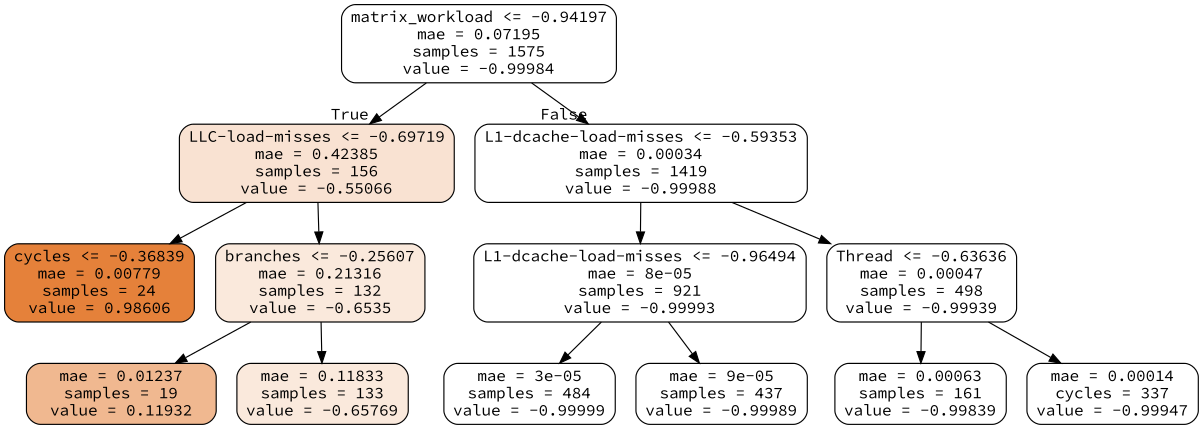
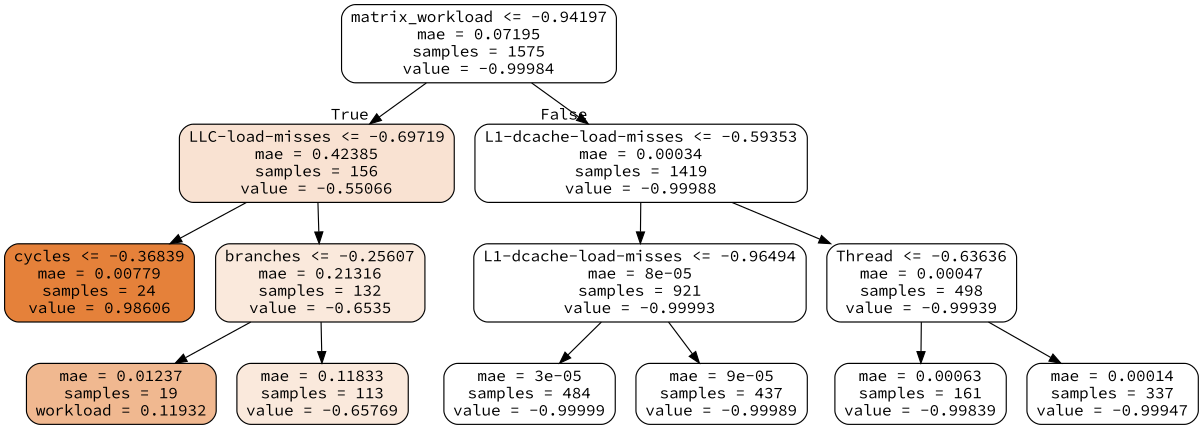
(121, 394) -> (121, 394)
(323, 394) -> (323, 394)
(1113, 394) -> (1113, 394)
